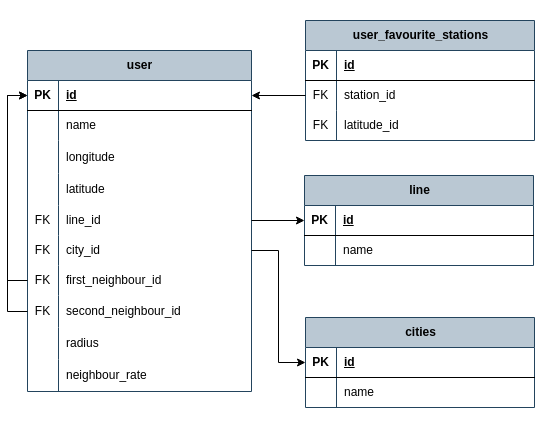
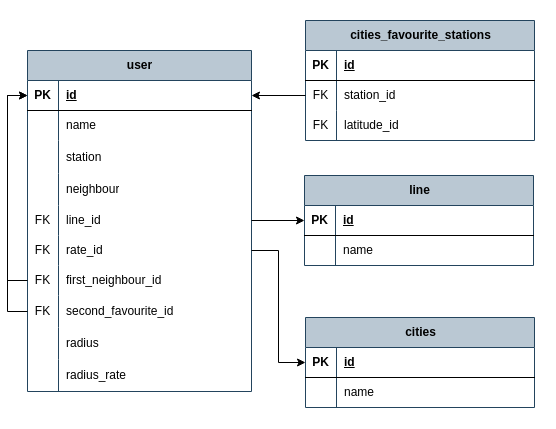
(421, 36) -> (421, 36)
(94, 158) -> (88, 158)
(90, 190) -> (95, 190)
(87, 251) -> (88, 251)
(127, 312) -> (127, 312)
(112, 376) -> (102, 376)
